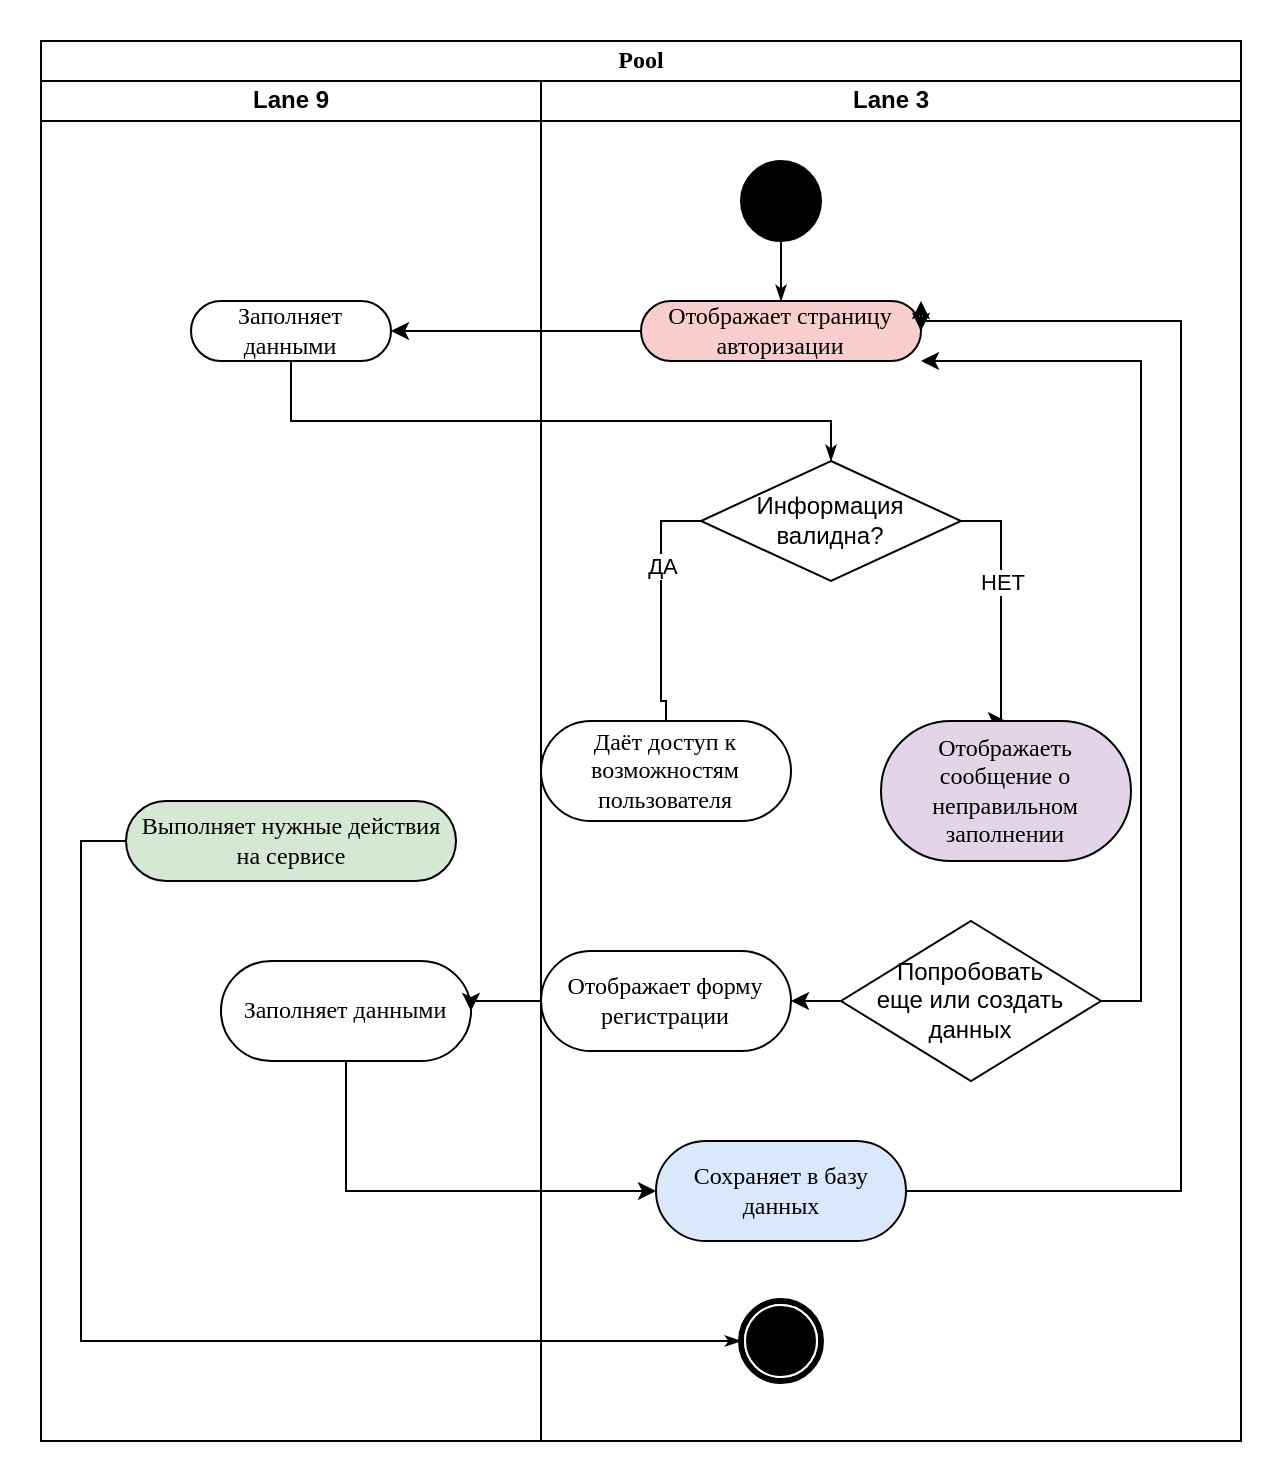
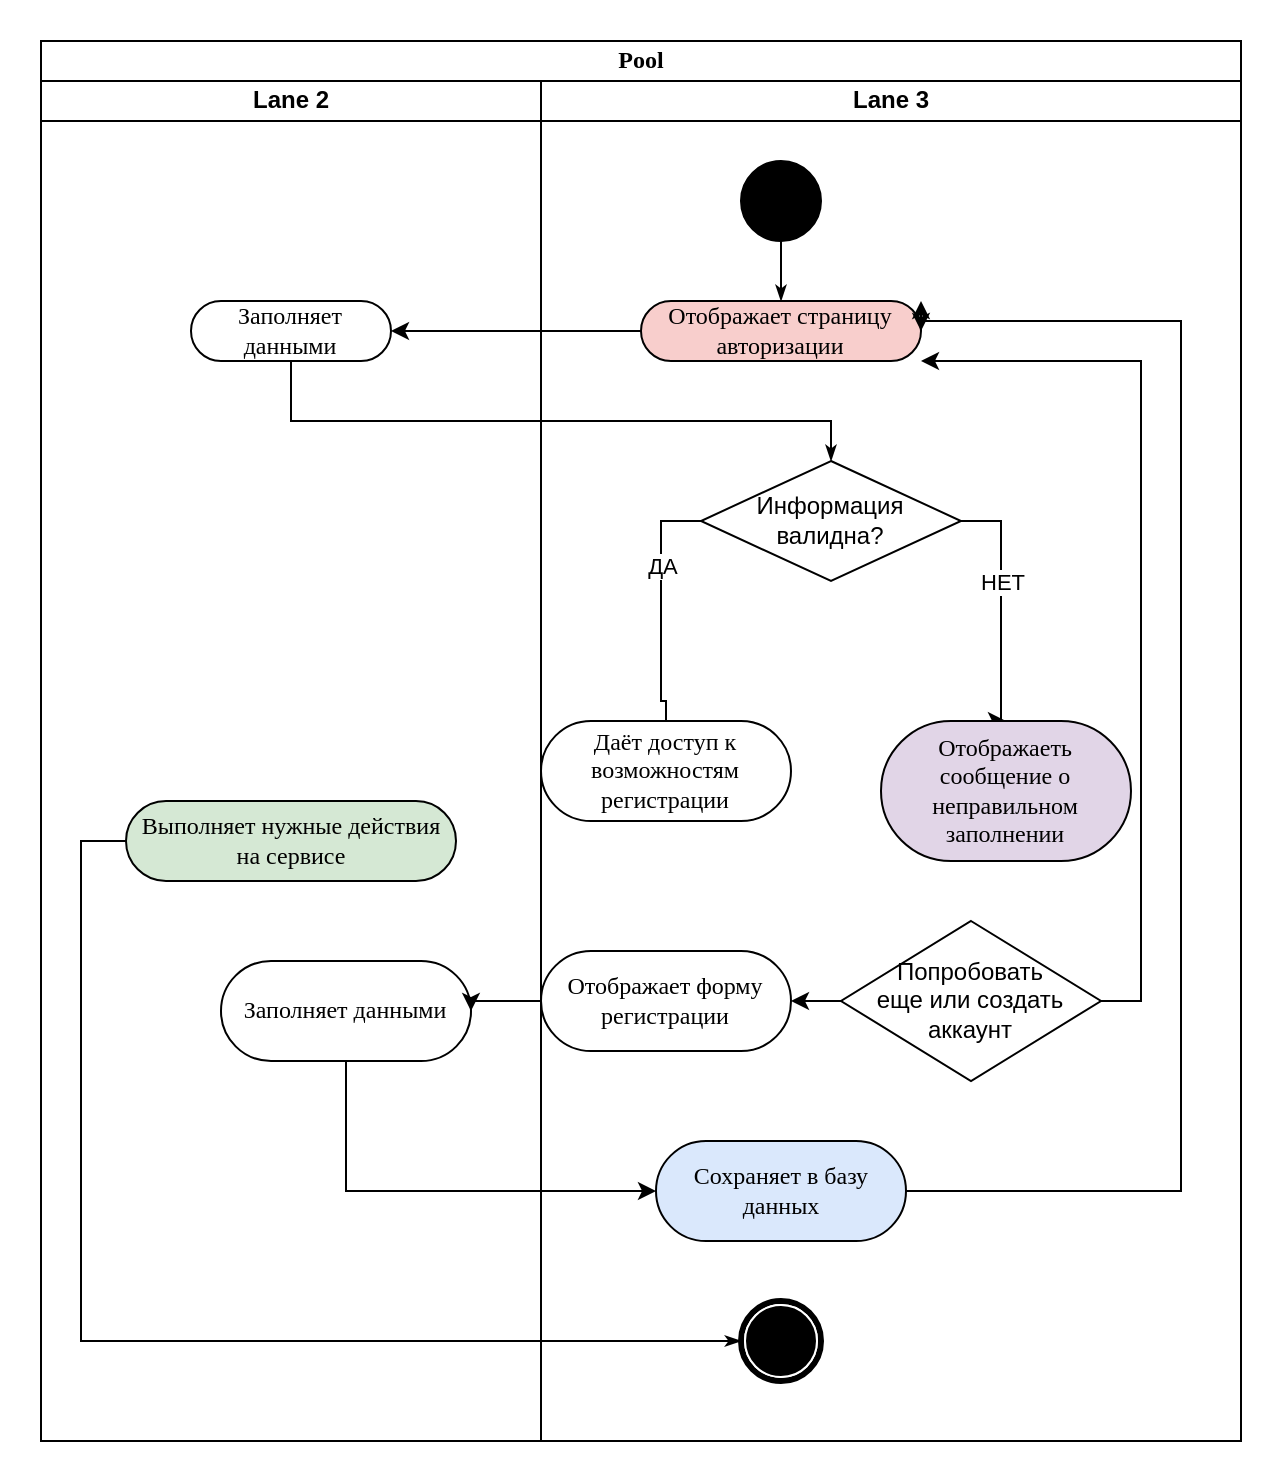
(292, 101) -> (292, 101)
(666, 771) -> (666, 771)
(971, 1001) -> (971, 1001)
